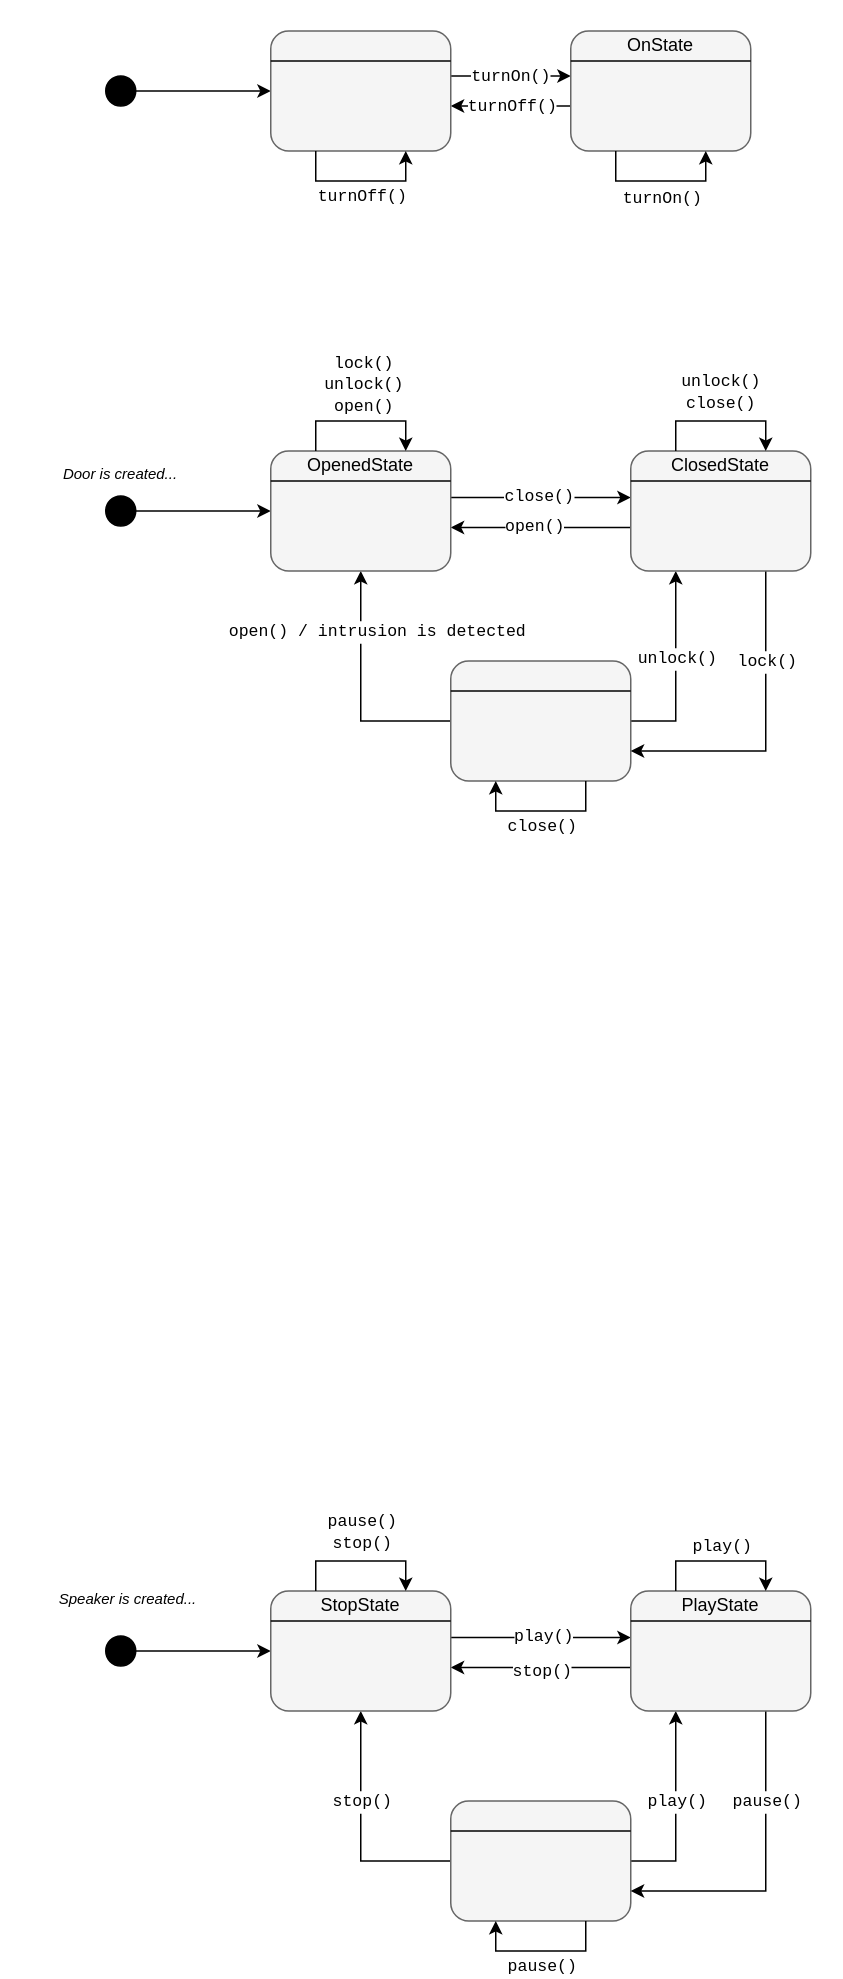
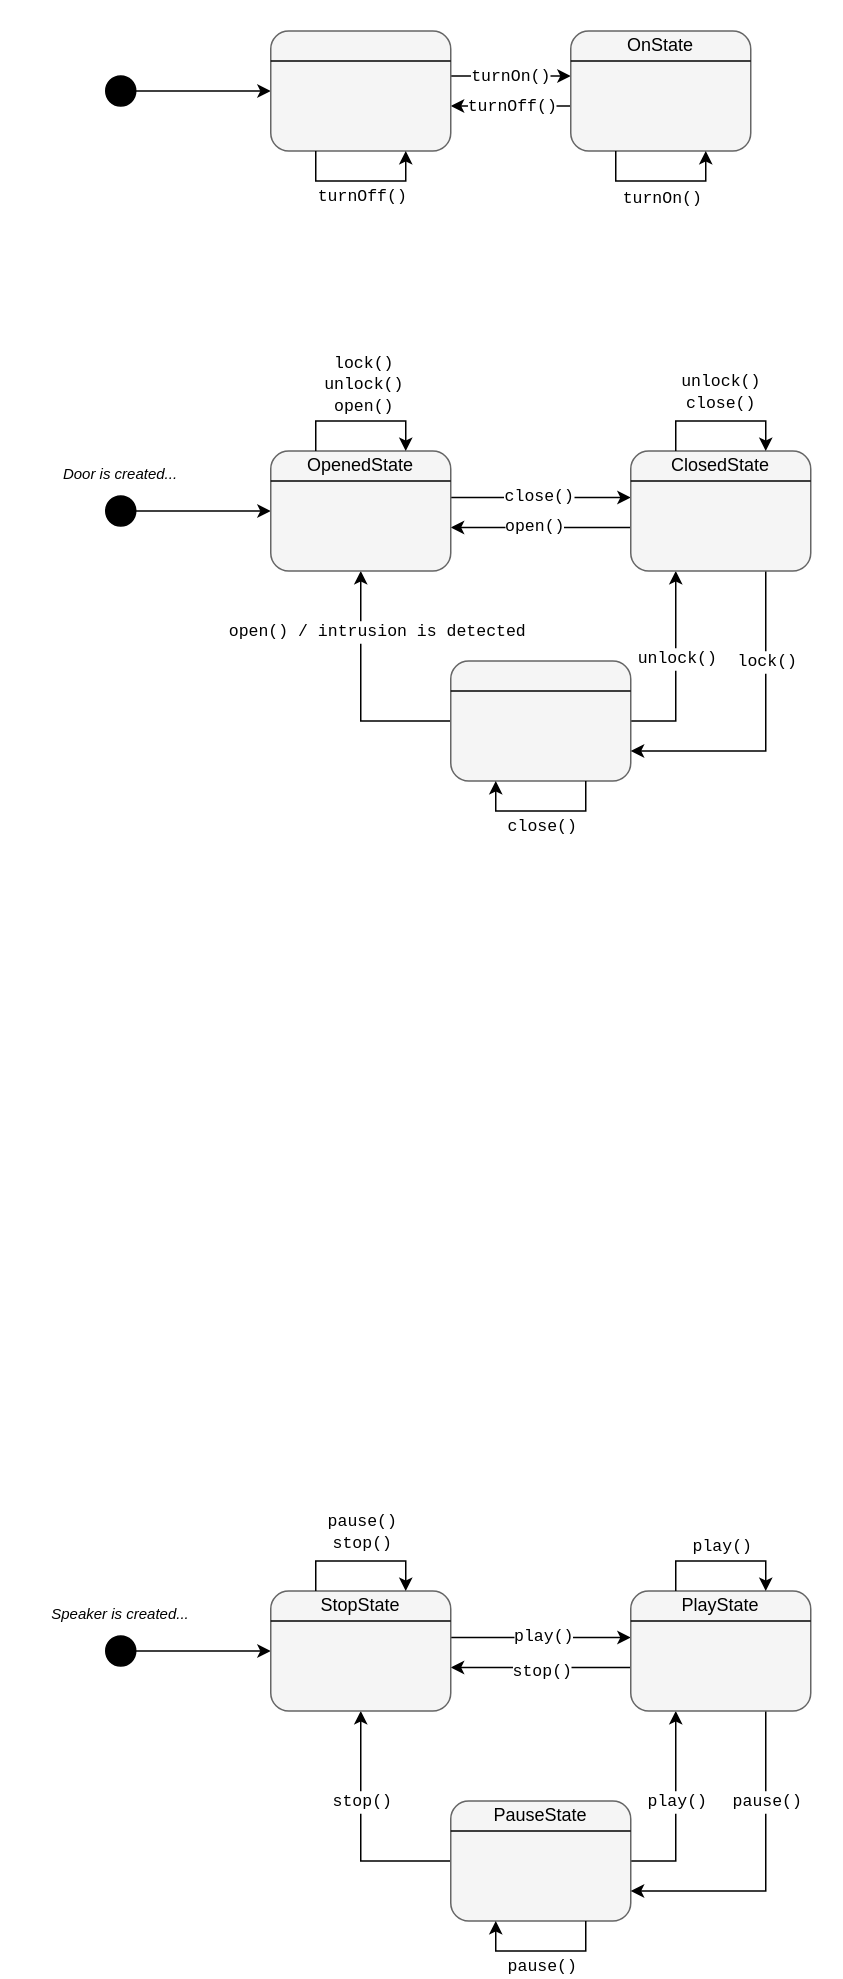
(128, 1598) -> (121, 1613)
none -> (541, 1816)
